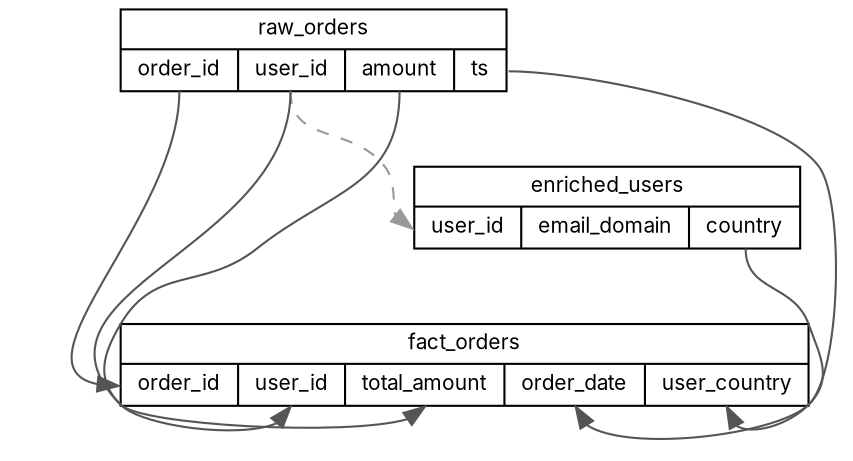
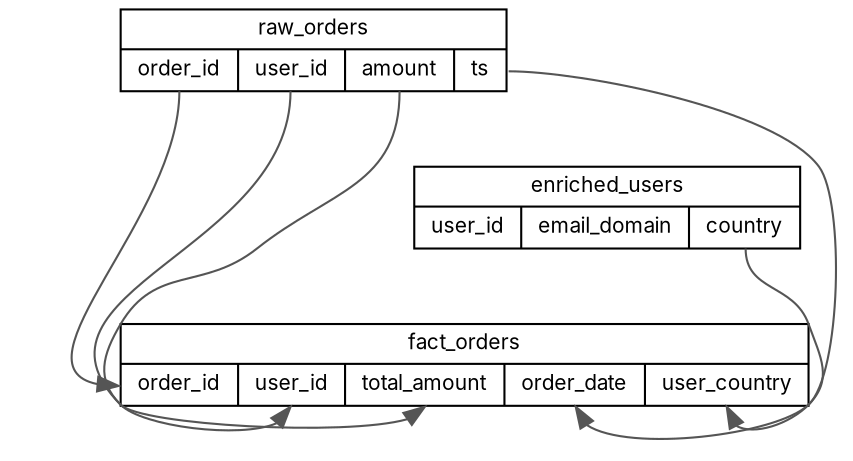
(354, 144) -> none
